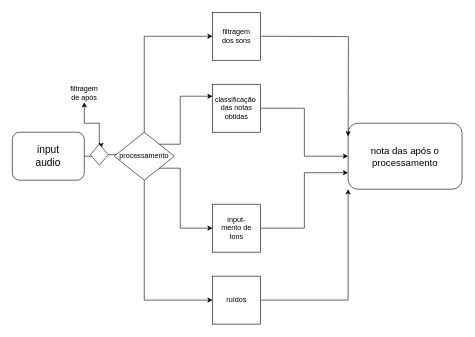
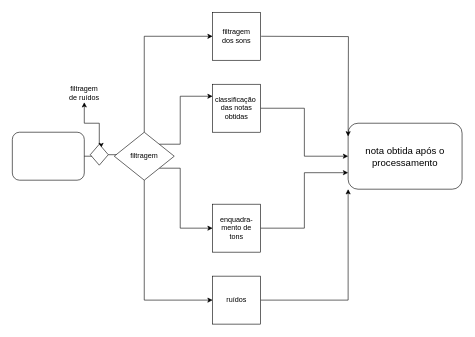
(84, 93) -> (84, 93)
(48, 156) -> none
(144, 156) -> (144, 156)
(405, 156) -> (405, 156)
(237, 228) -> (237, 228)
